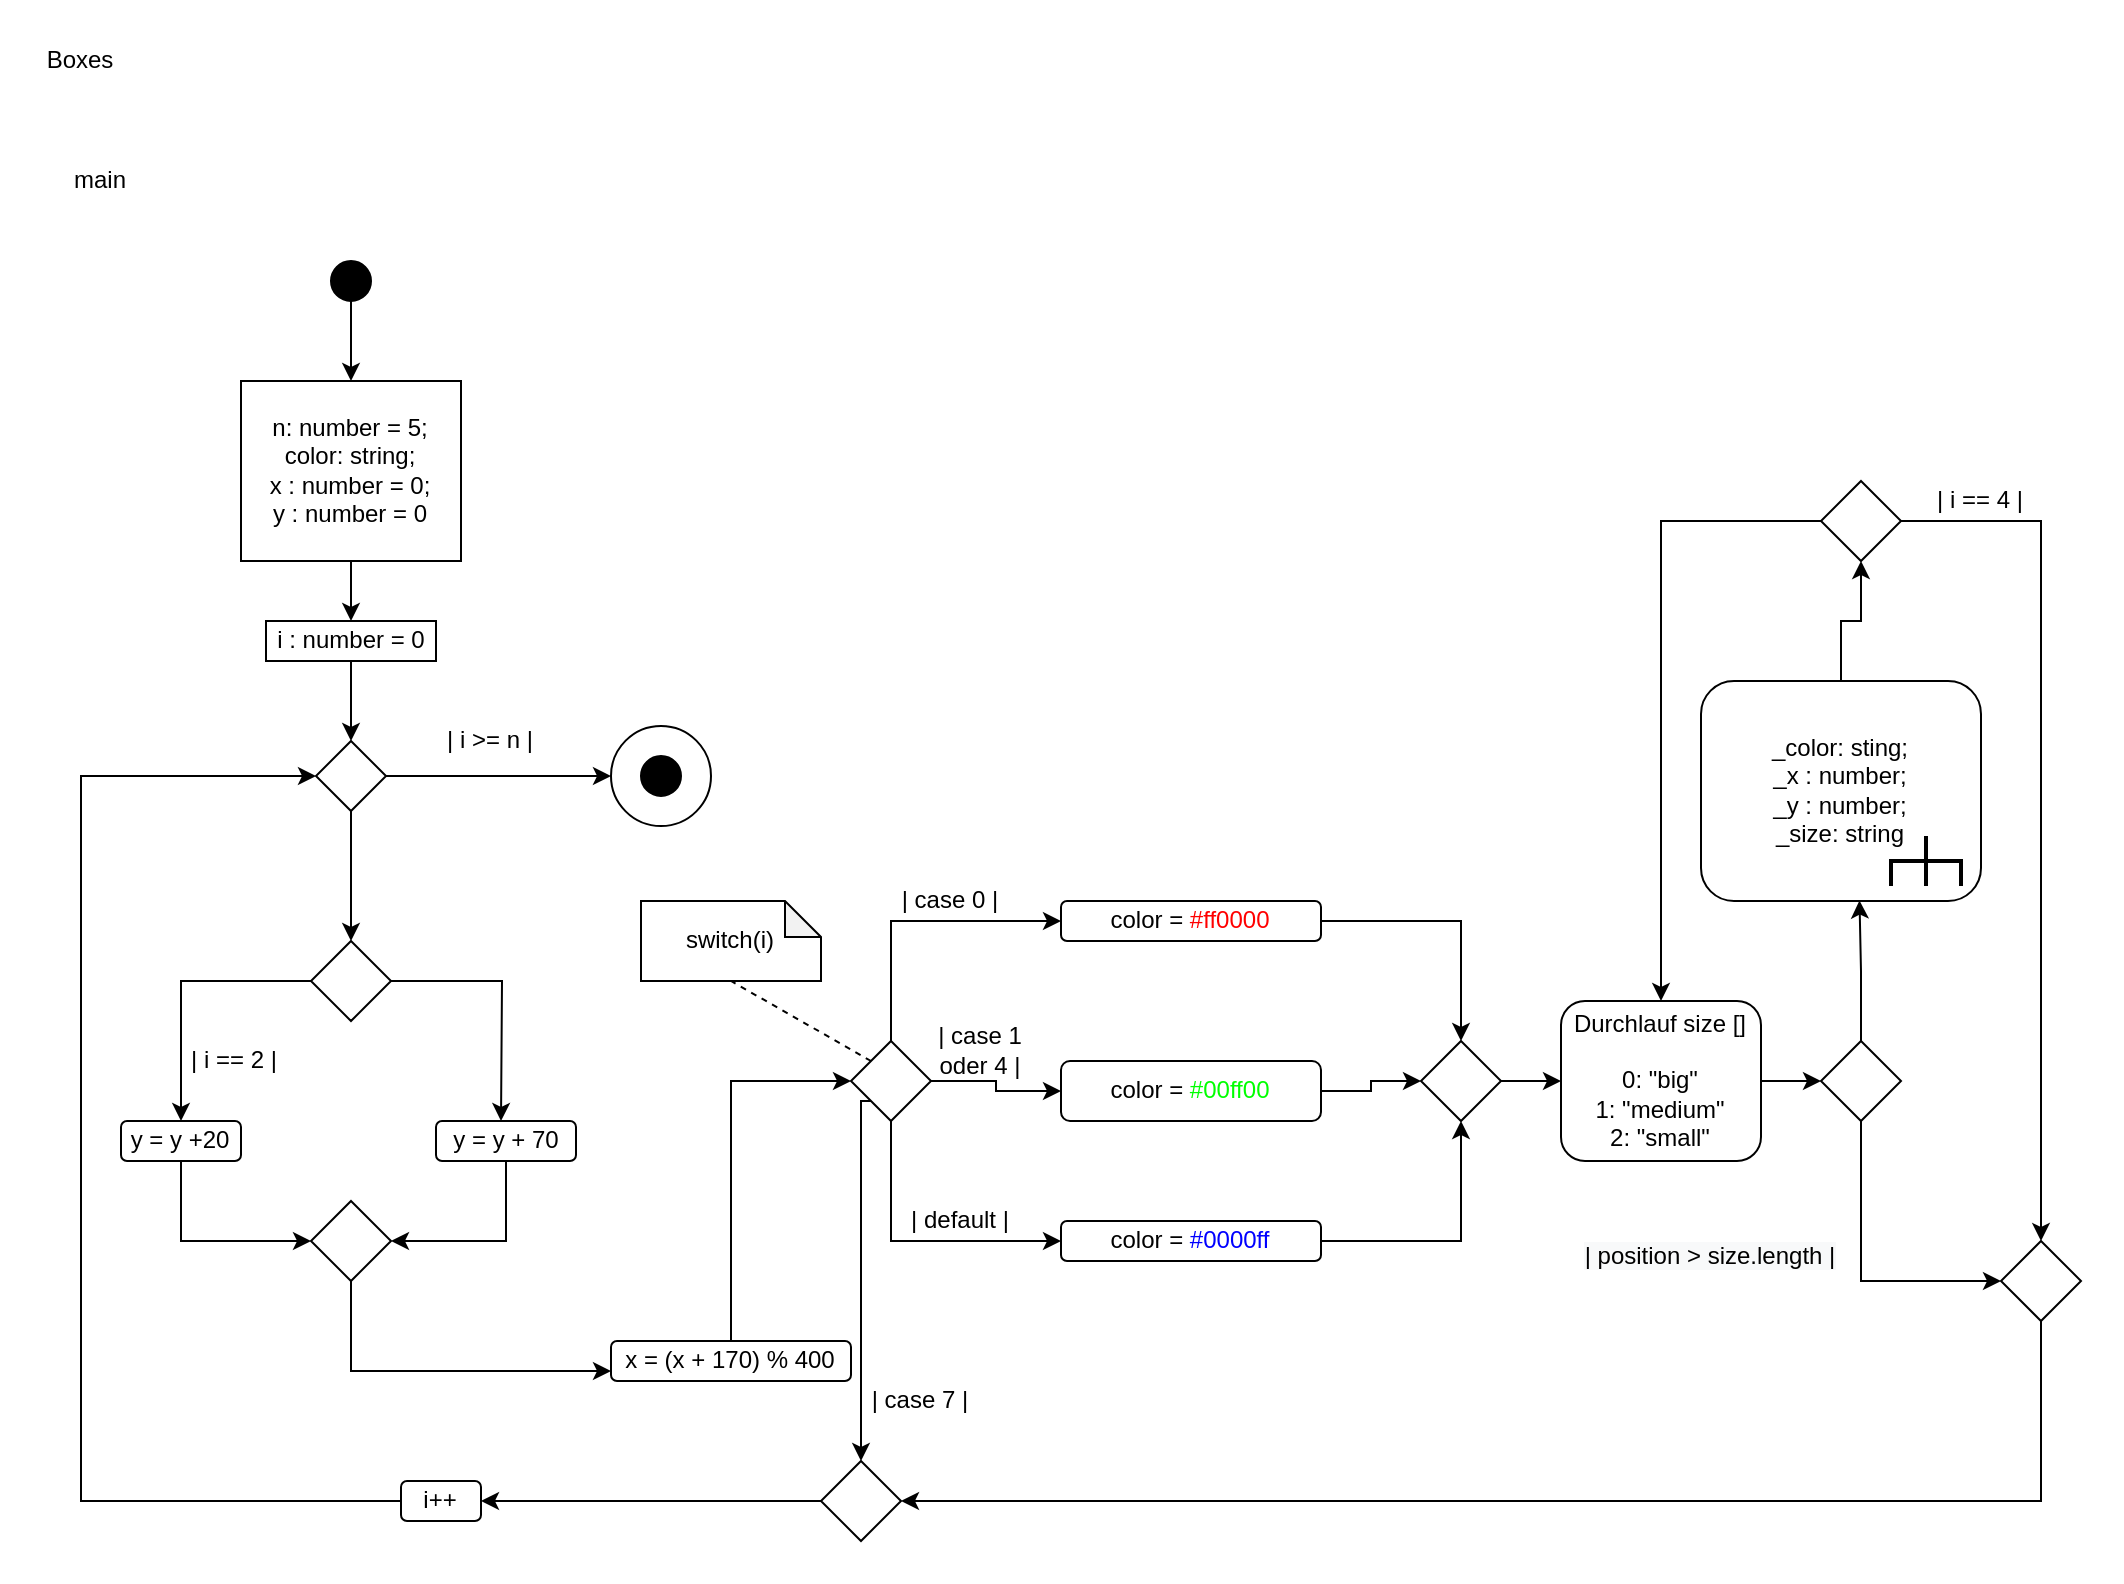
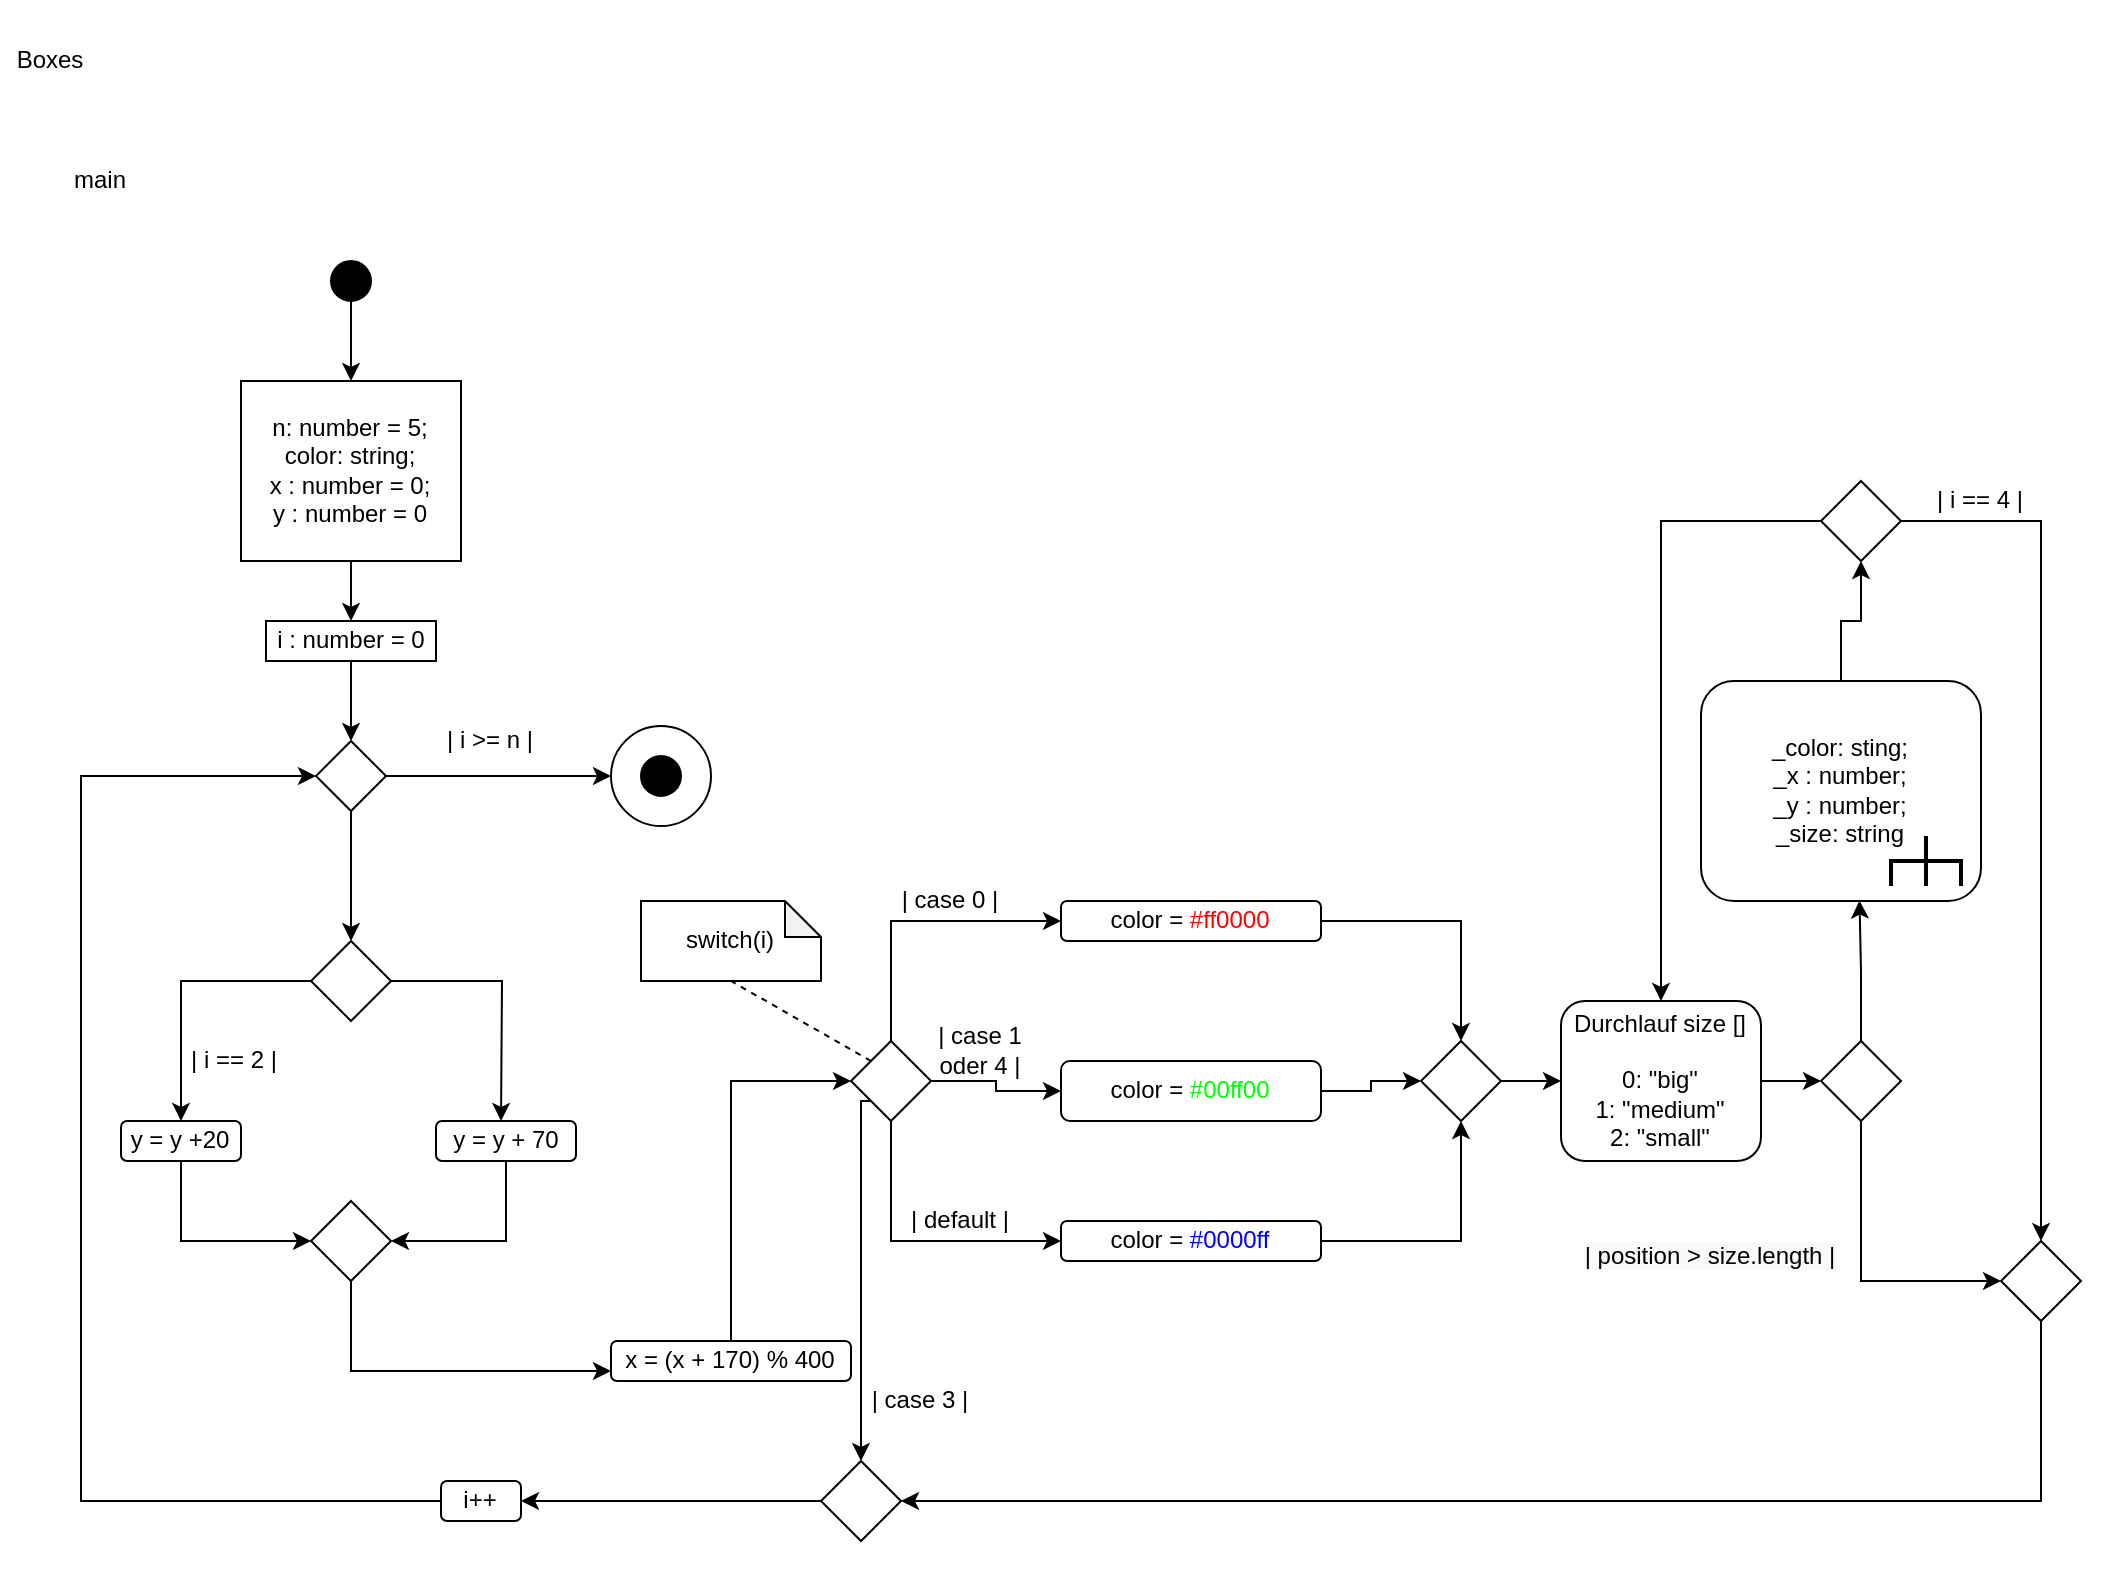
(81, 61) -> (51, 61)
(921, 1401) -> (921, 1401)
(441, 1501) -> (481, 1501)
